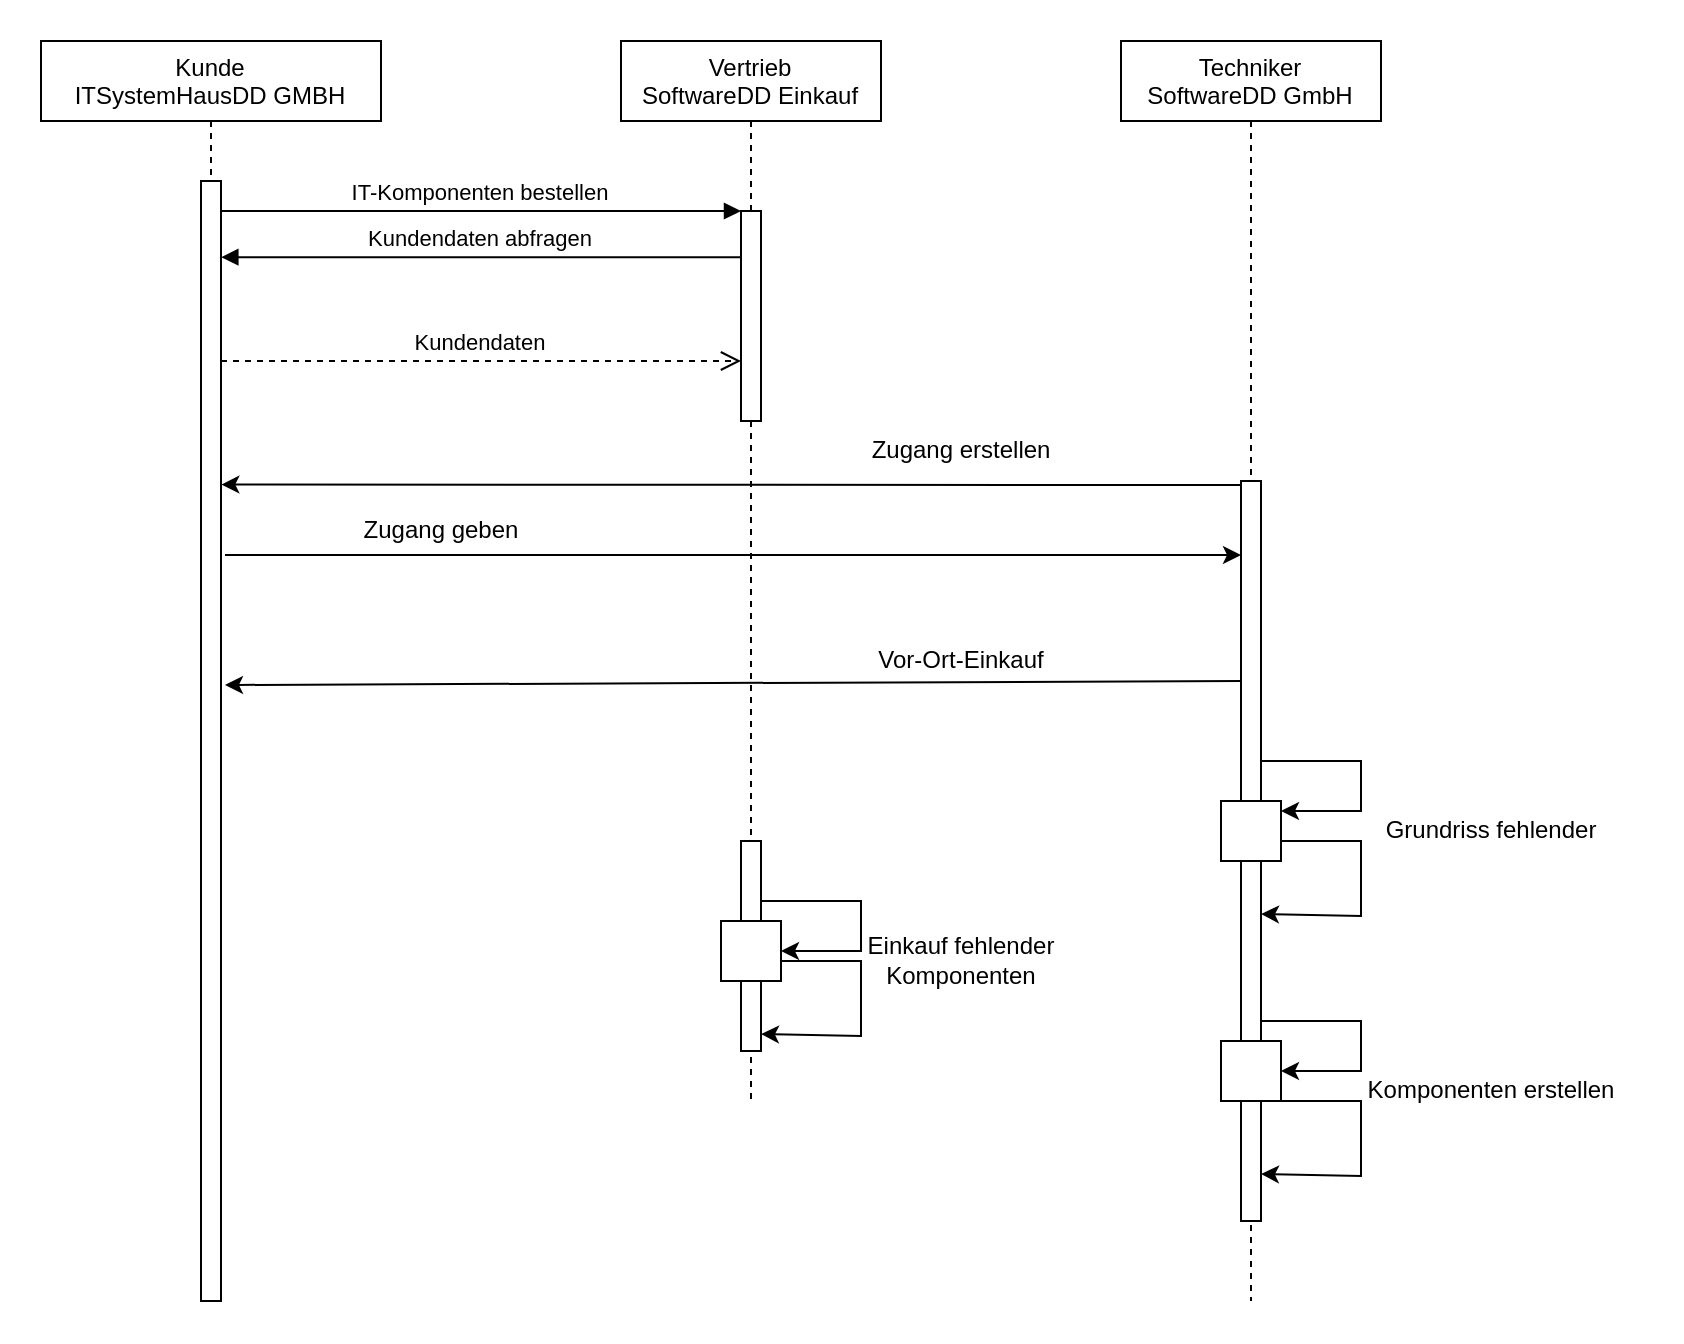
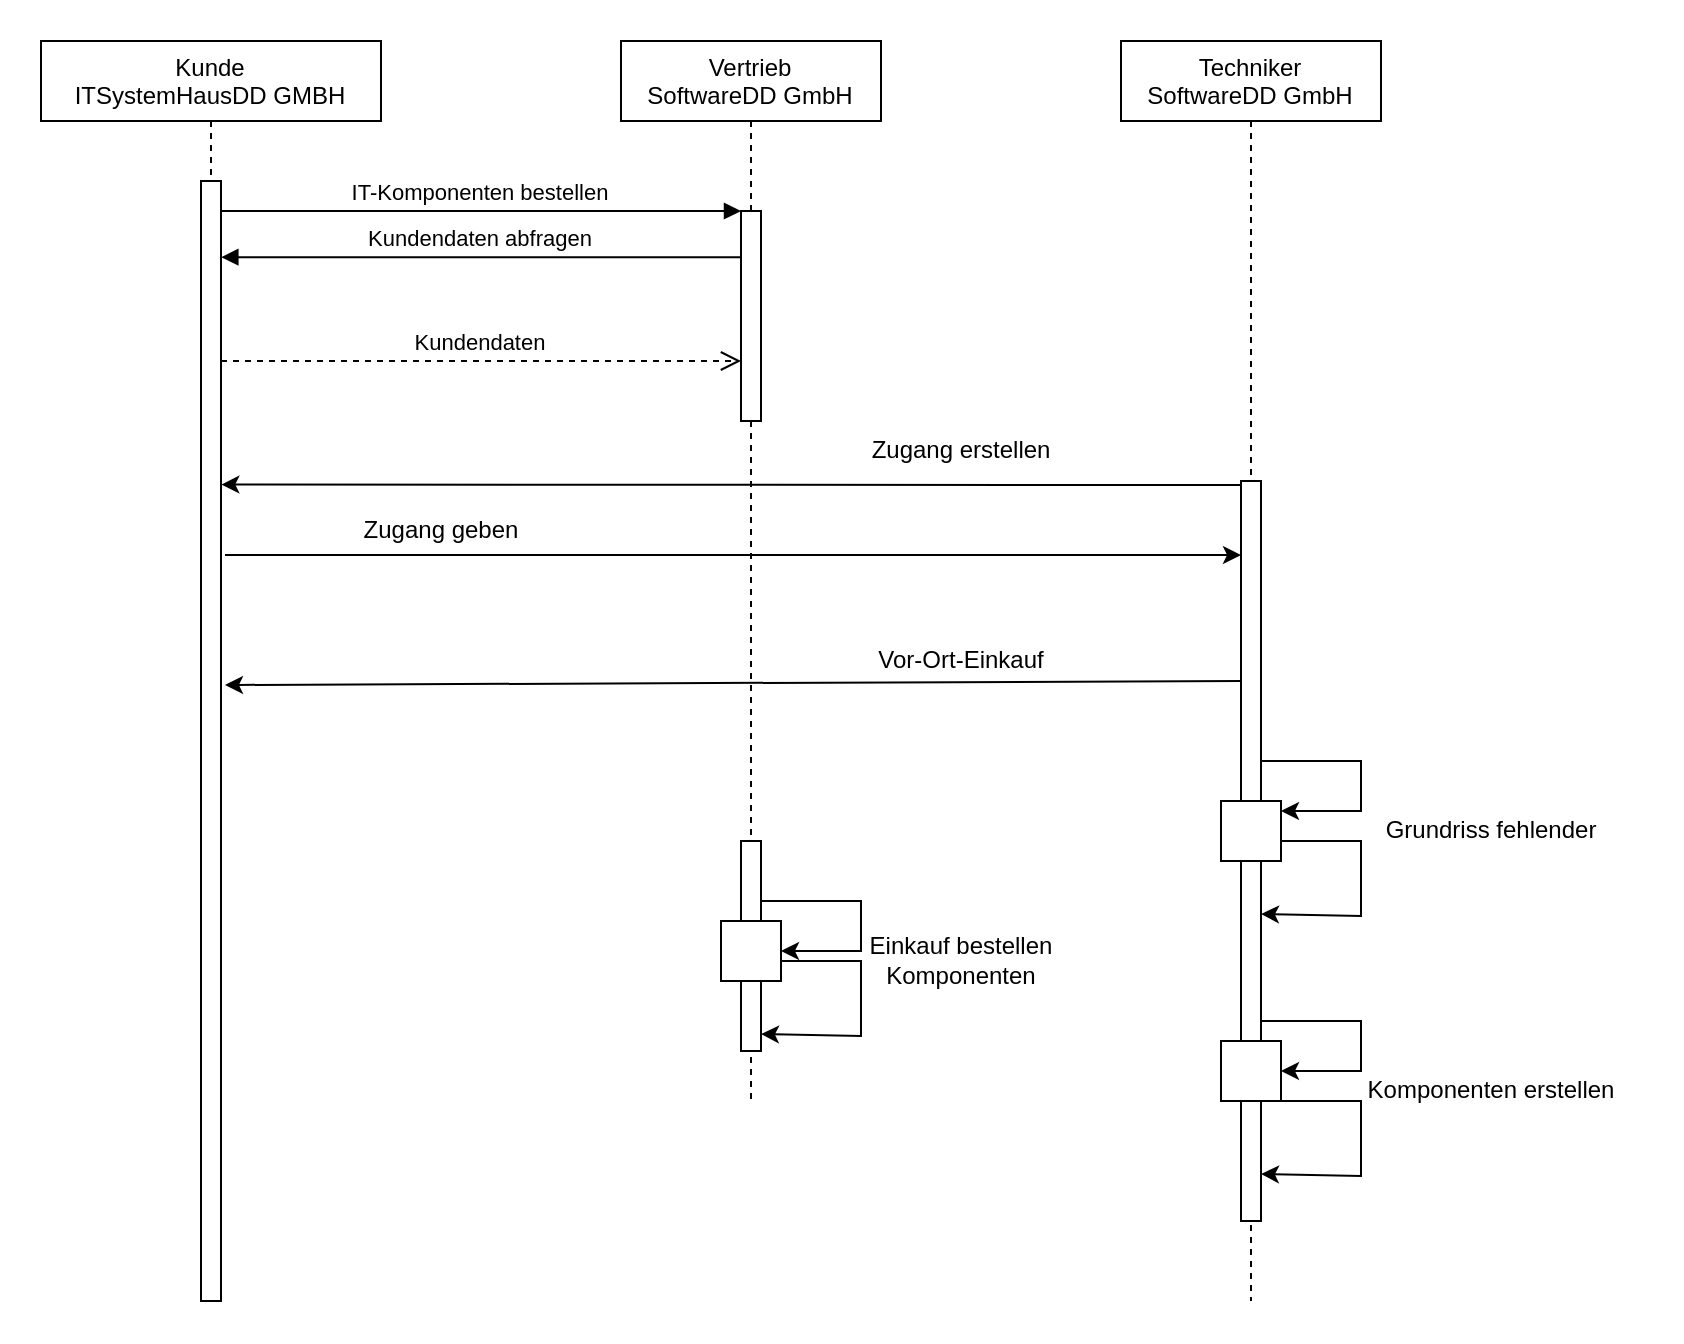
(750, 68) -> (750, 68)
(962, 961) -> (962, 961)
